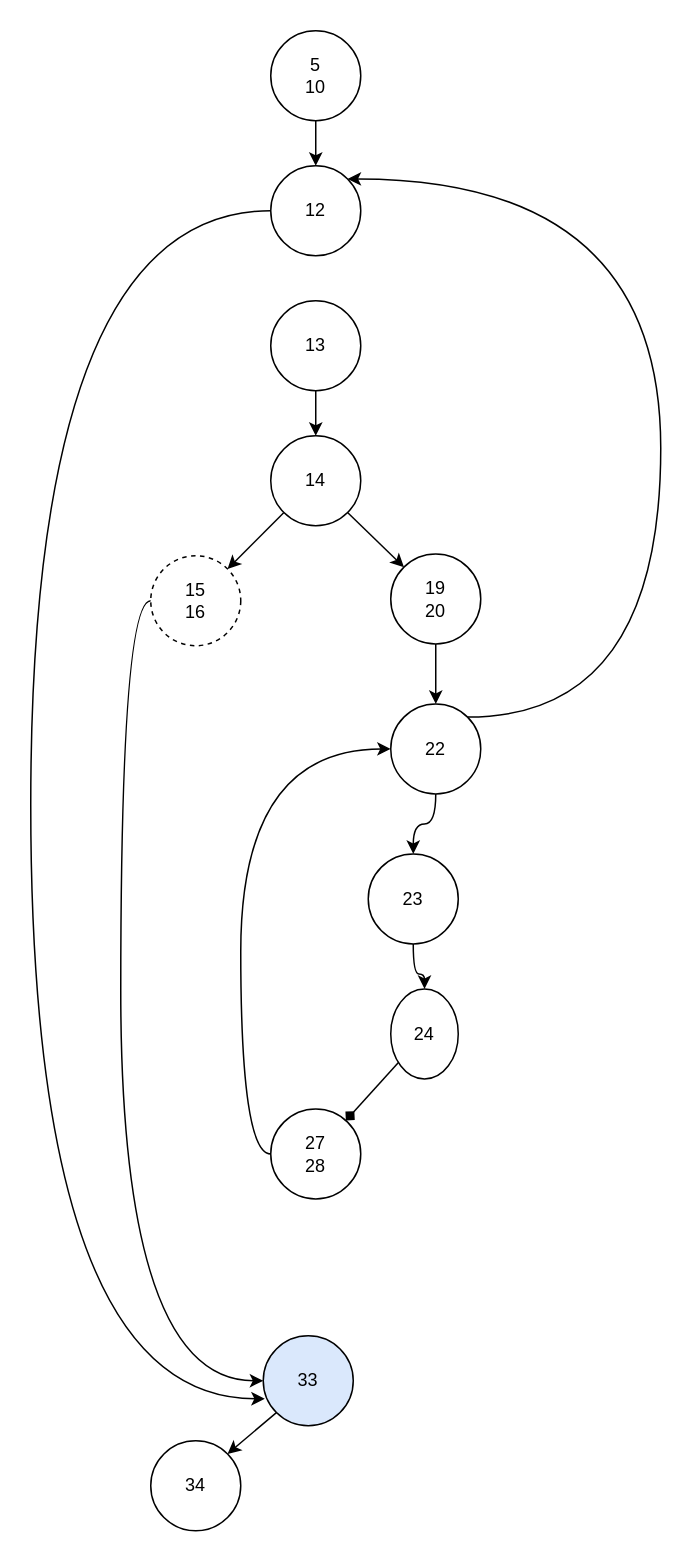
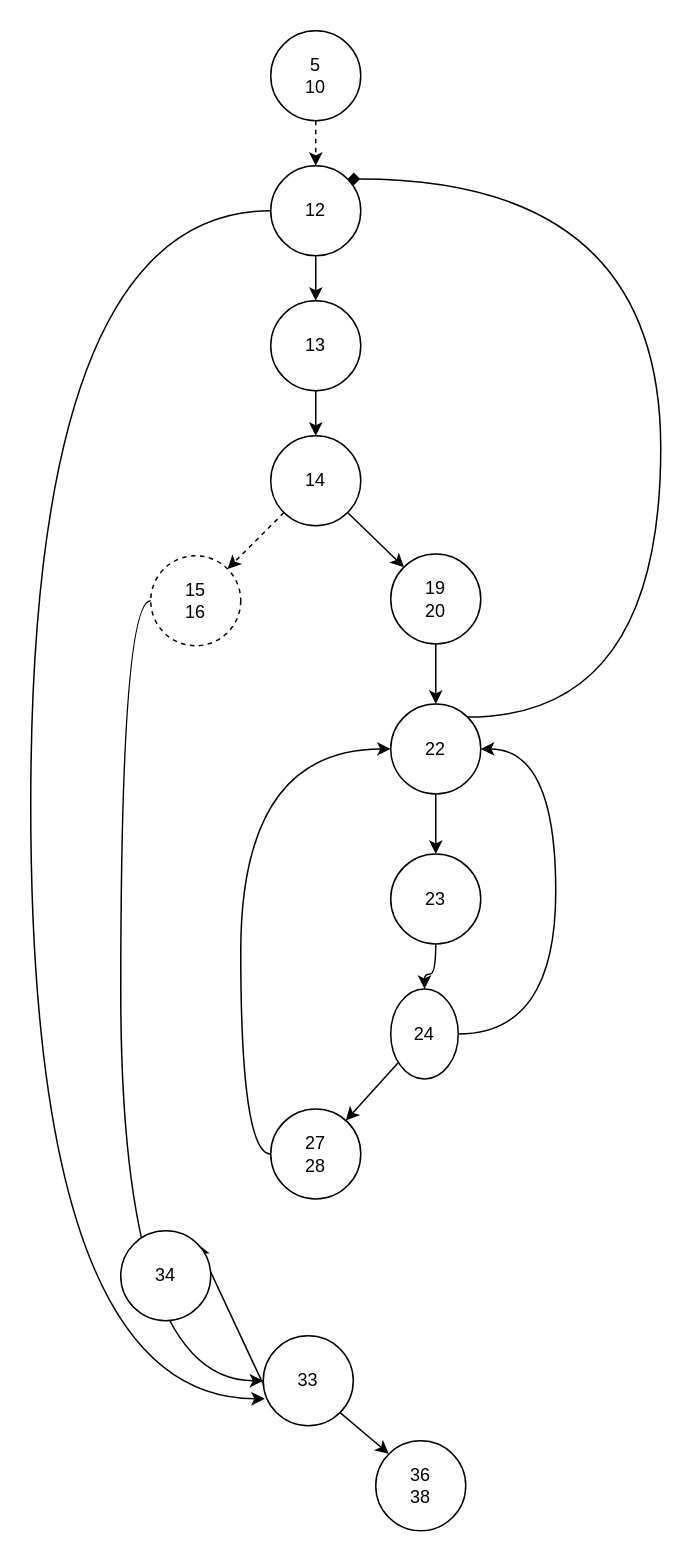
(316, 139) -> (316, 139)
(359, 179) -> (360, 179)
none -> (316, 273)
(258, 538) -> (258, 538)
(413, 899) -> (436, 899)
none -> (555, 902)
(354, 1112) -> (354, 1112)
(308, 1381) -> (308, 1381)
none -> (361, 1430)
(196, 1486) -> (166, 1276)
none -> (421, 1486)
